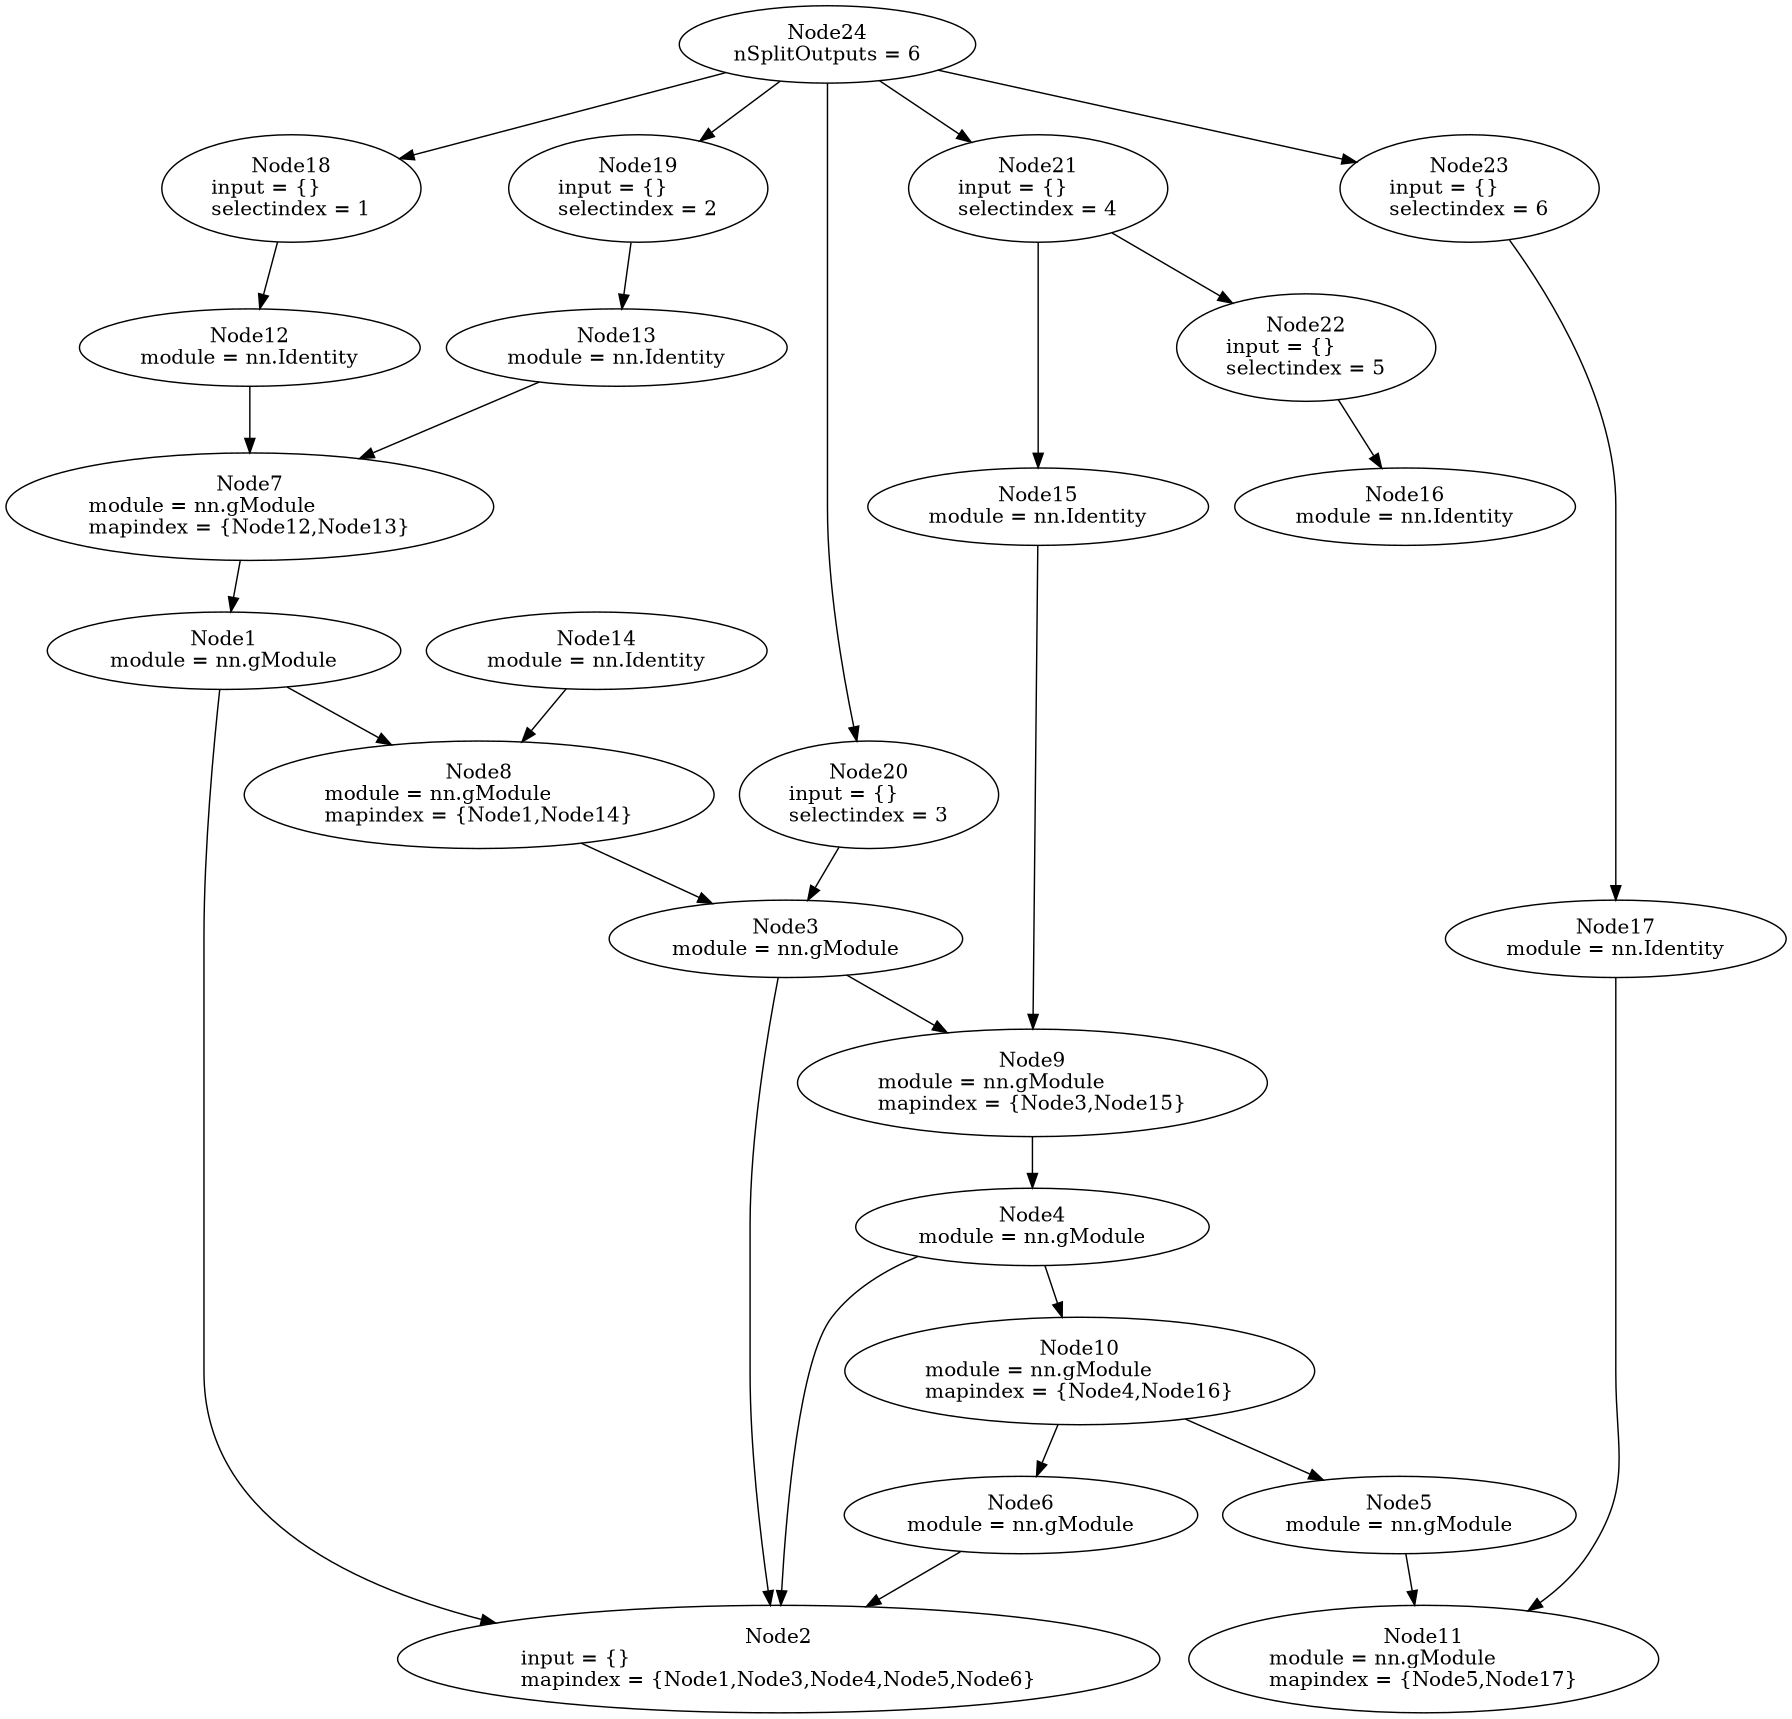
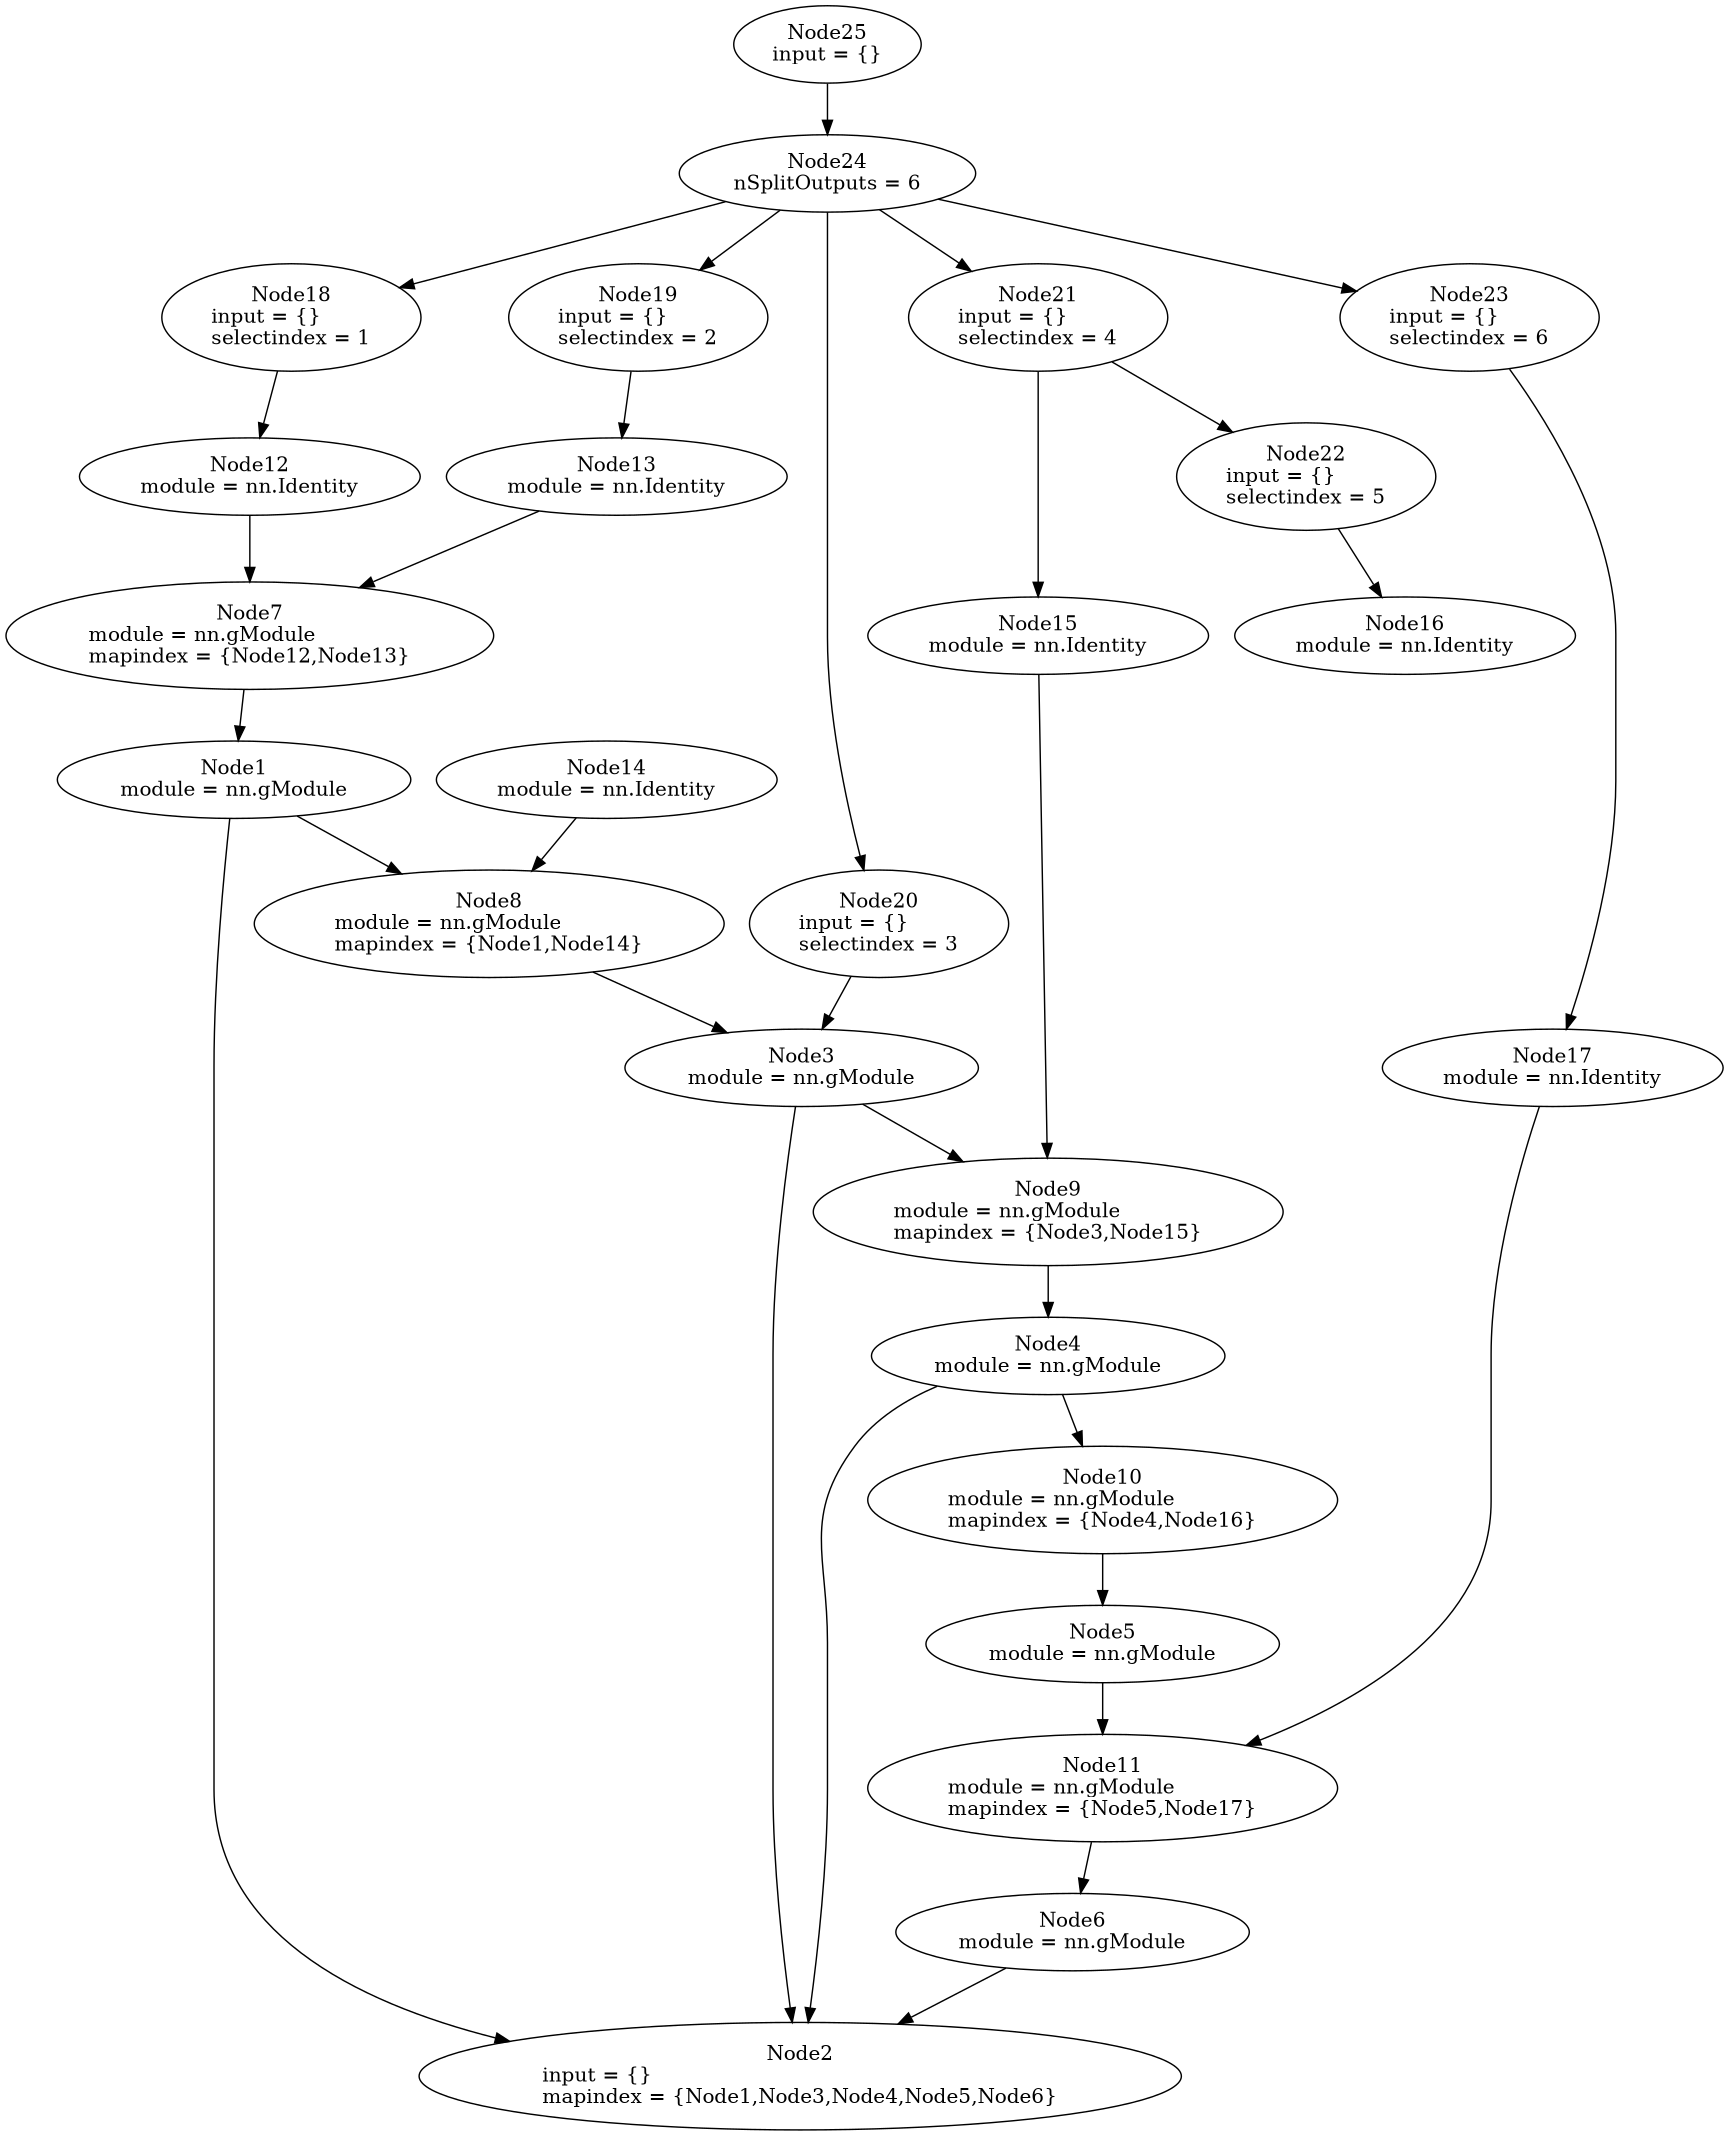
none -> (827, 44)
(1050, 1444) -> (1088, 1861)
